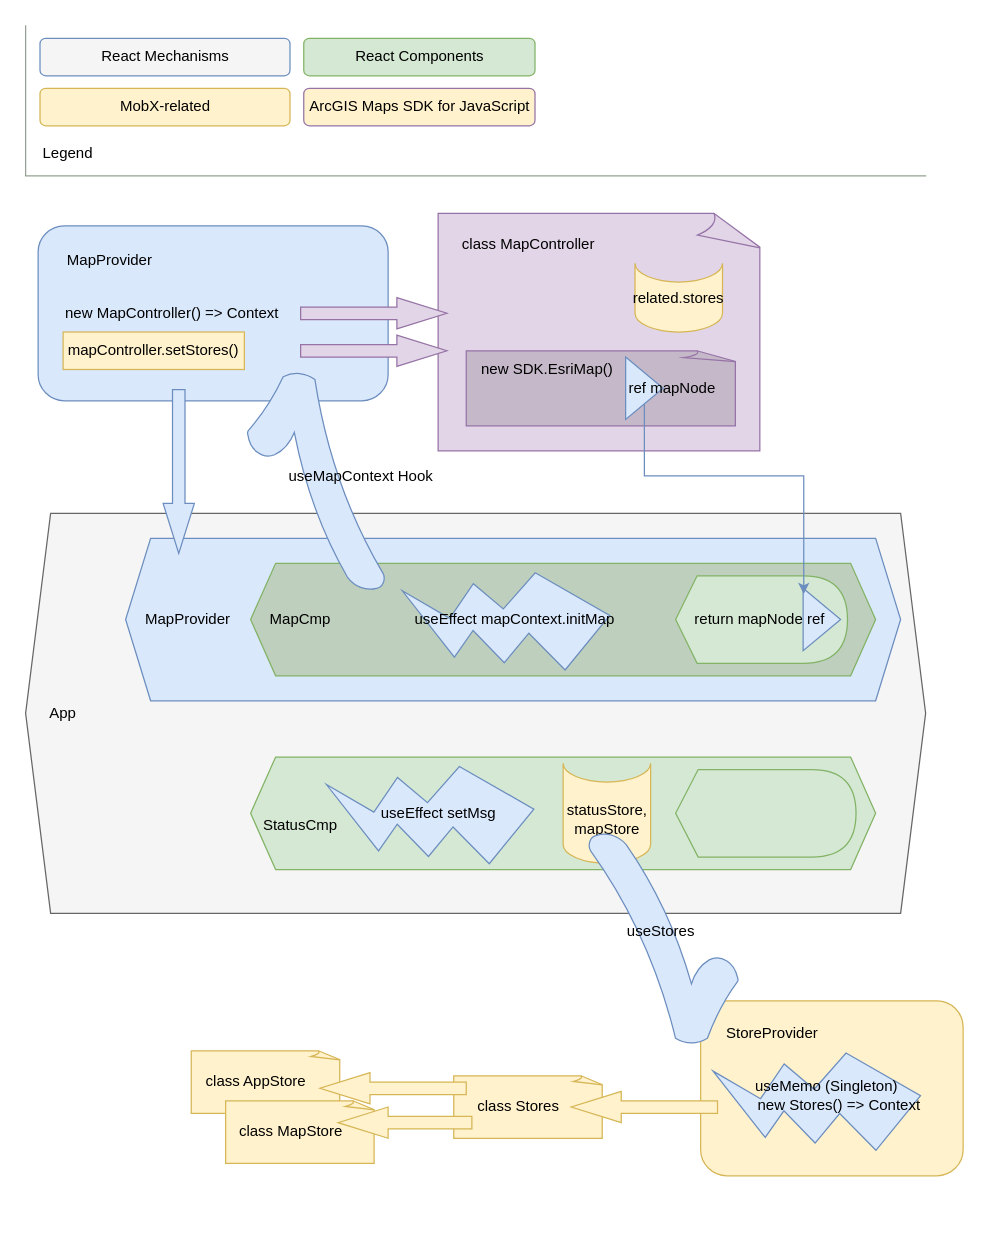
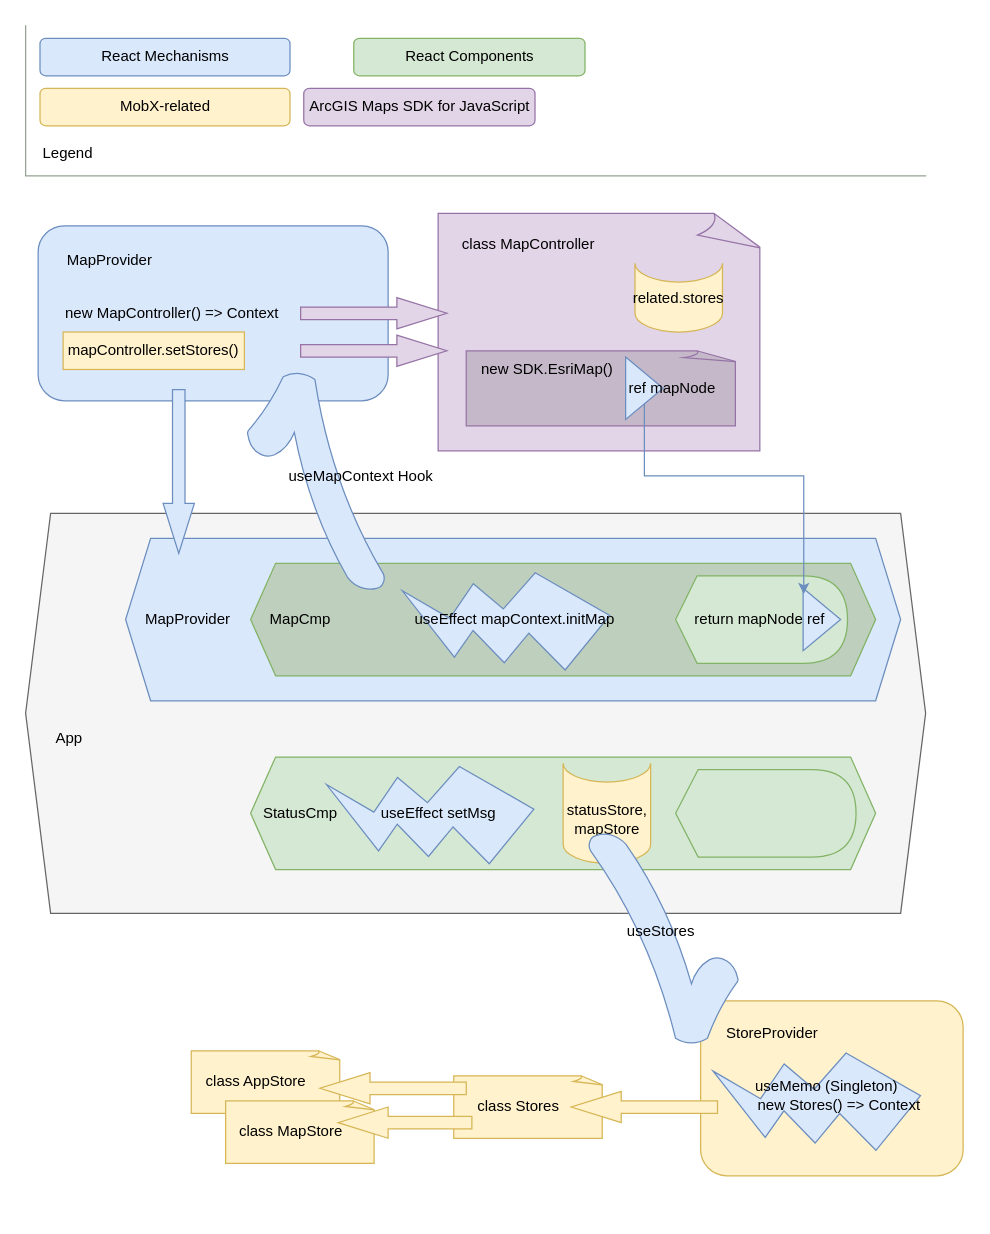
(165, 57) -> (165, 57)
(419, 57) -> (469, 57)
(419, 107) -> (419, 107)
(63, 713) -> (69, 738)
(301, 826) -> (301, 813)
